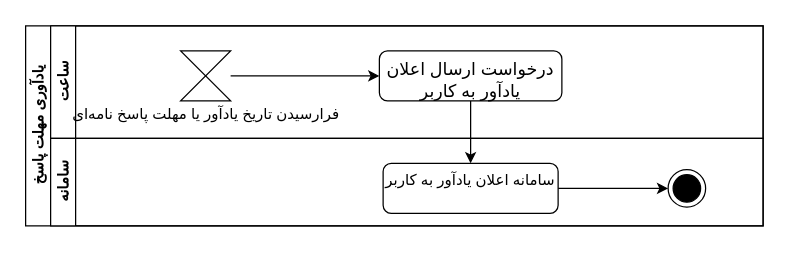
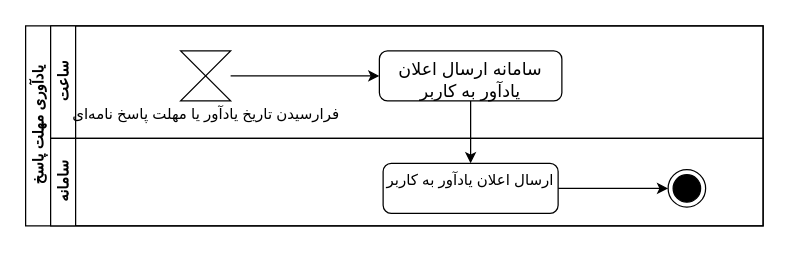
(471, 77) -> (471, 77)
(471, 190) -> (471, 190)
